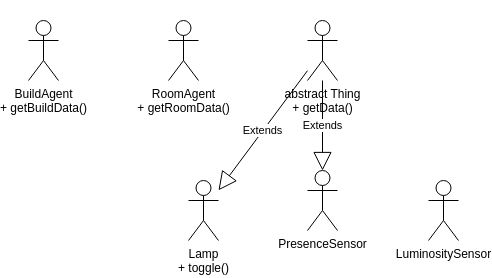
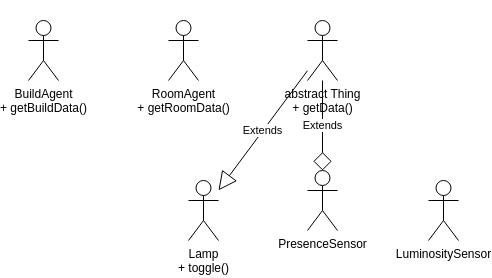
(323, 151) -> (323, 151)
